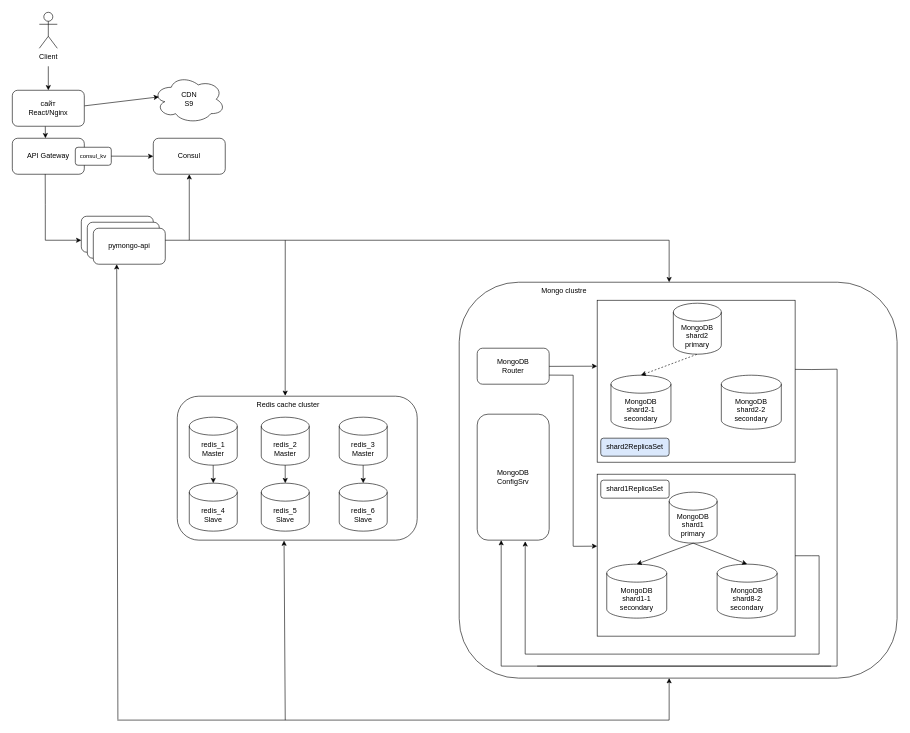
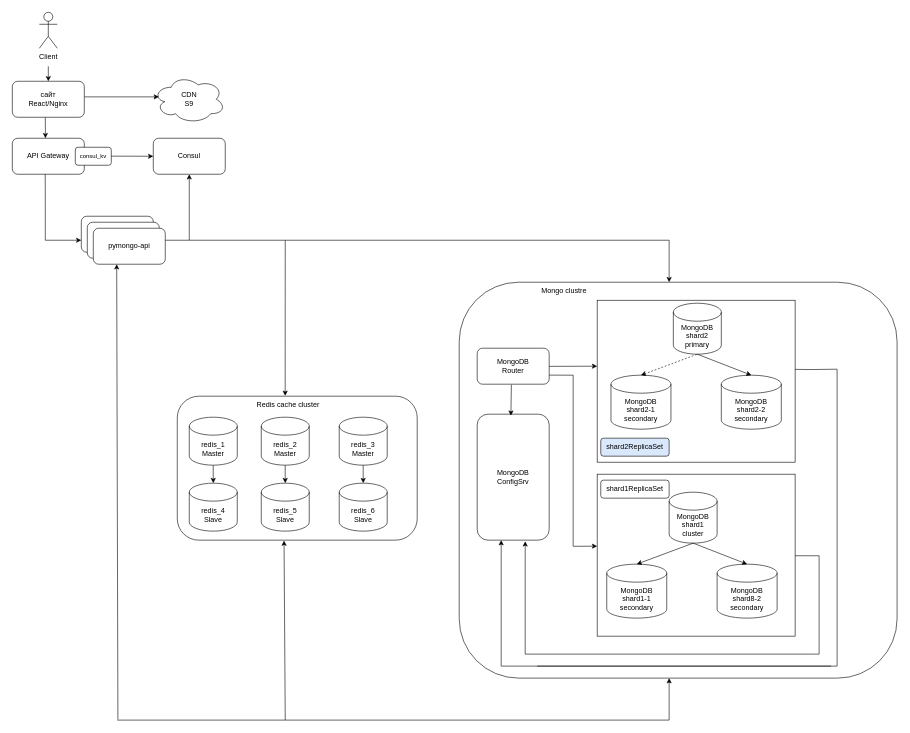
(48, 108) -> (48, 99)
none -> (723, 364)
none -> (511, 411)
(693, 525) -> (693, 525)
